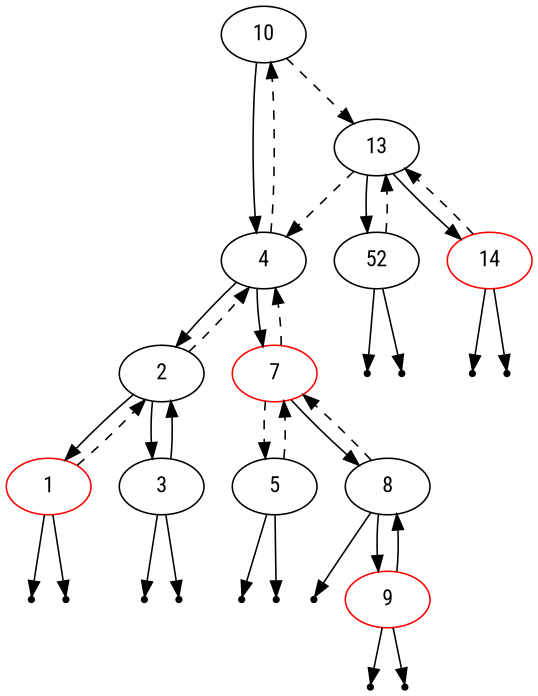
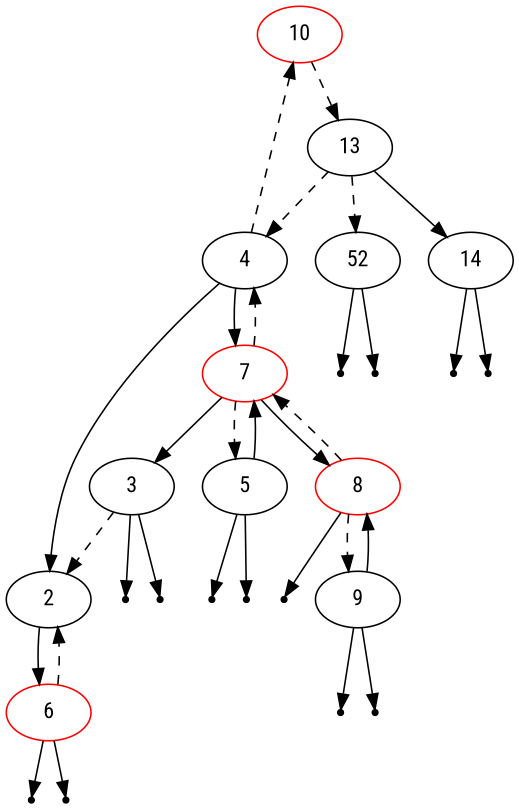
(264, 35) -> (300, 35)
(253, 139) -> none
(366, 196) -> (353, 196)
(446, 206) -> none
(387, 212) -> none
(490, 261) -> (471, 261)
(214, 326) -> none
(151, 422) -> (194, 424)
(172, 438) -> (95, 537)
(285, 438) -> (255, 438)
(49, 487) -> (49, 713)
(388, 487) -> (358, 487)
(377, 535) -> (347, 535)
(388, 600) -> (358, 600)
